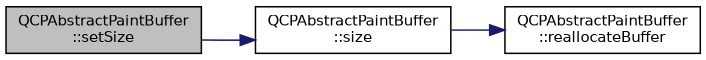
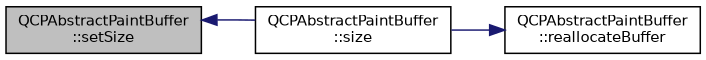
(221, 40) -> (236, 20)
